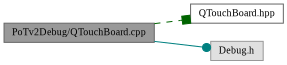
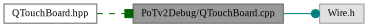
(167, 22) -> (110, 14)
(237, 51) -> (342, 14)
